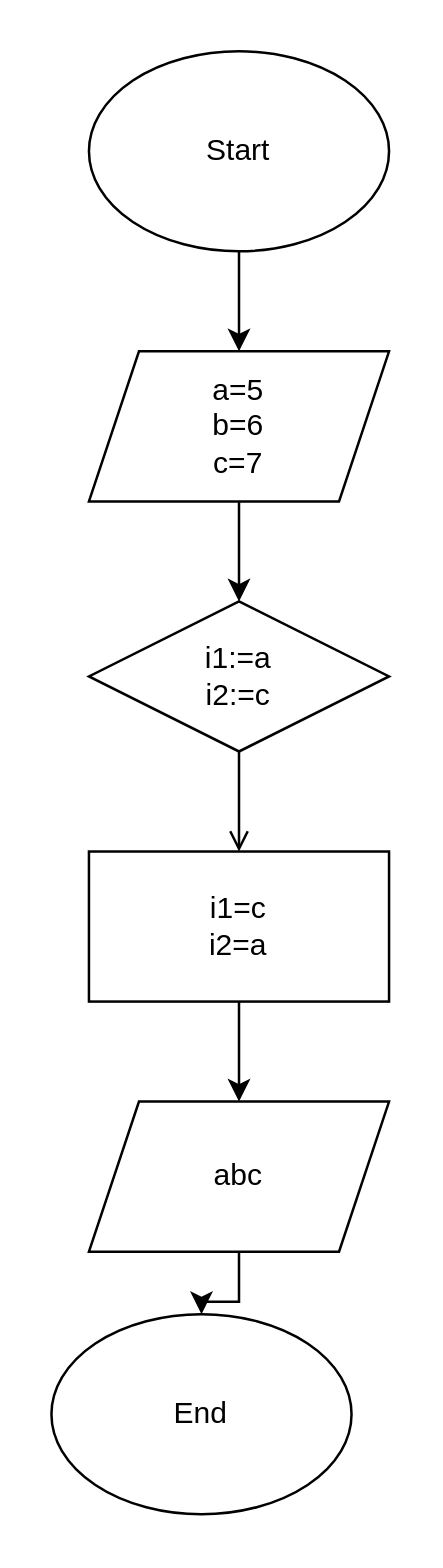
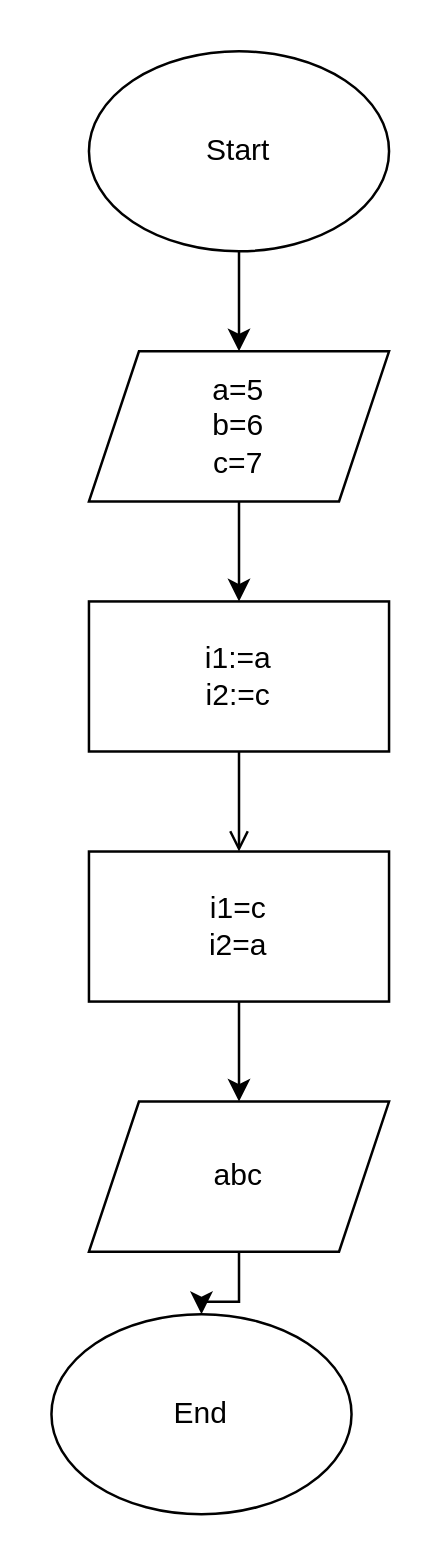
(239, 676) -> (239, 676)
